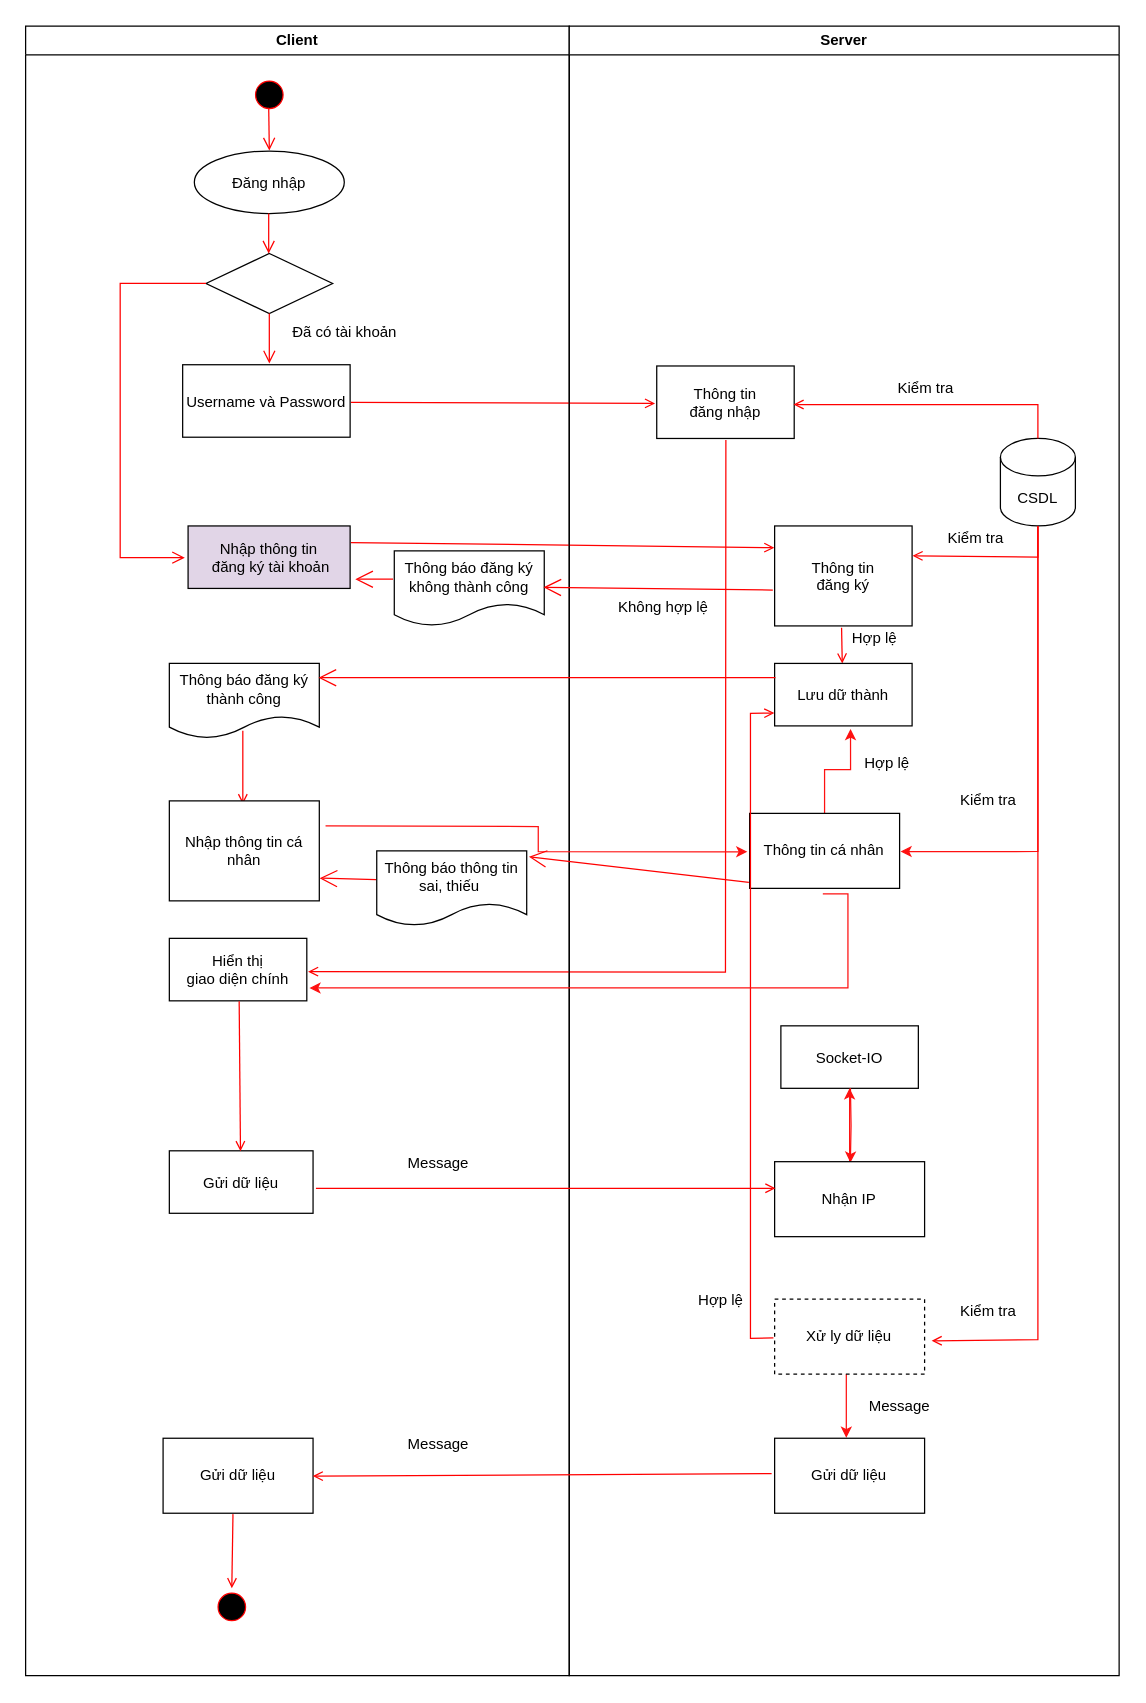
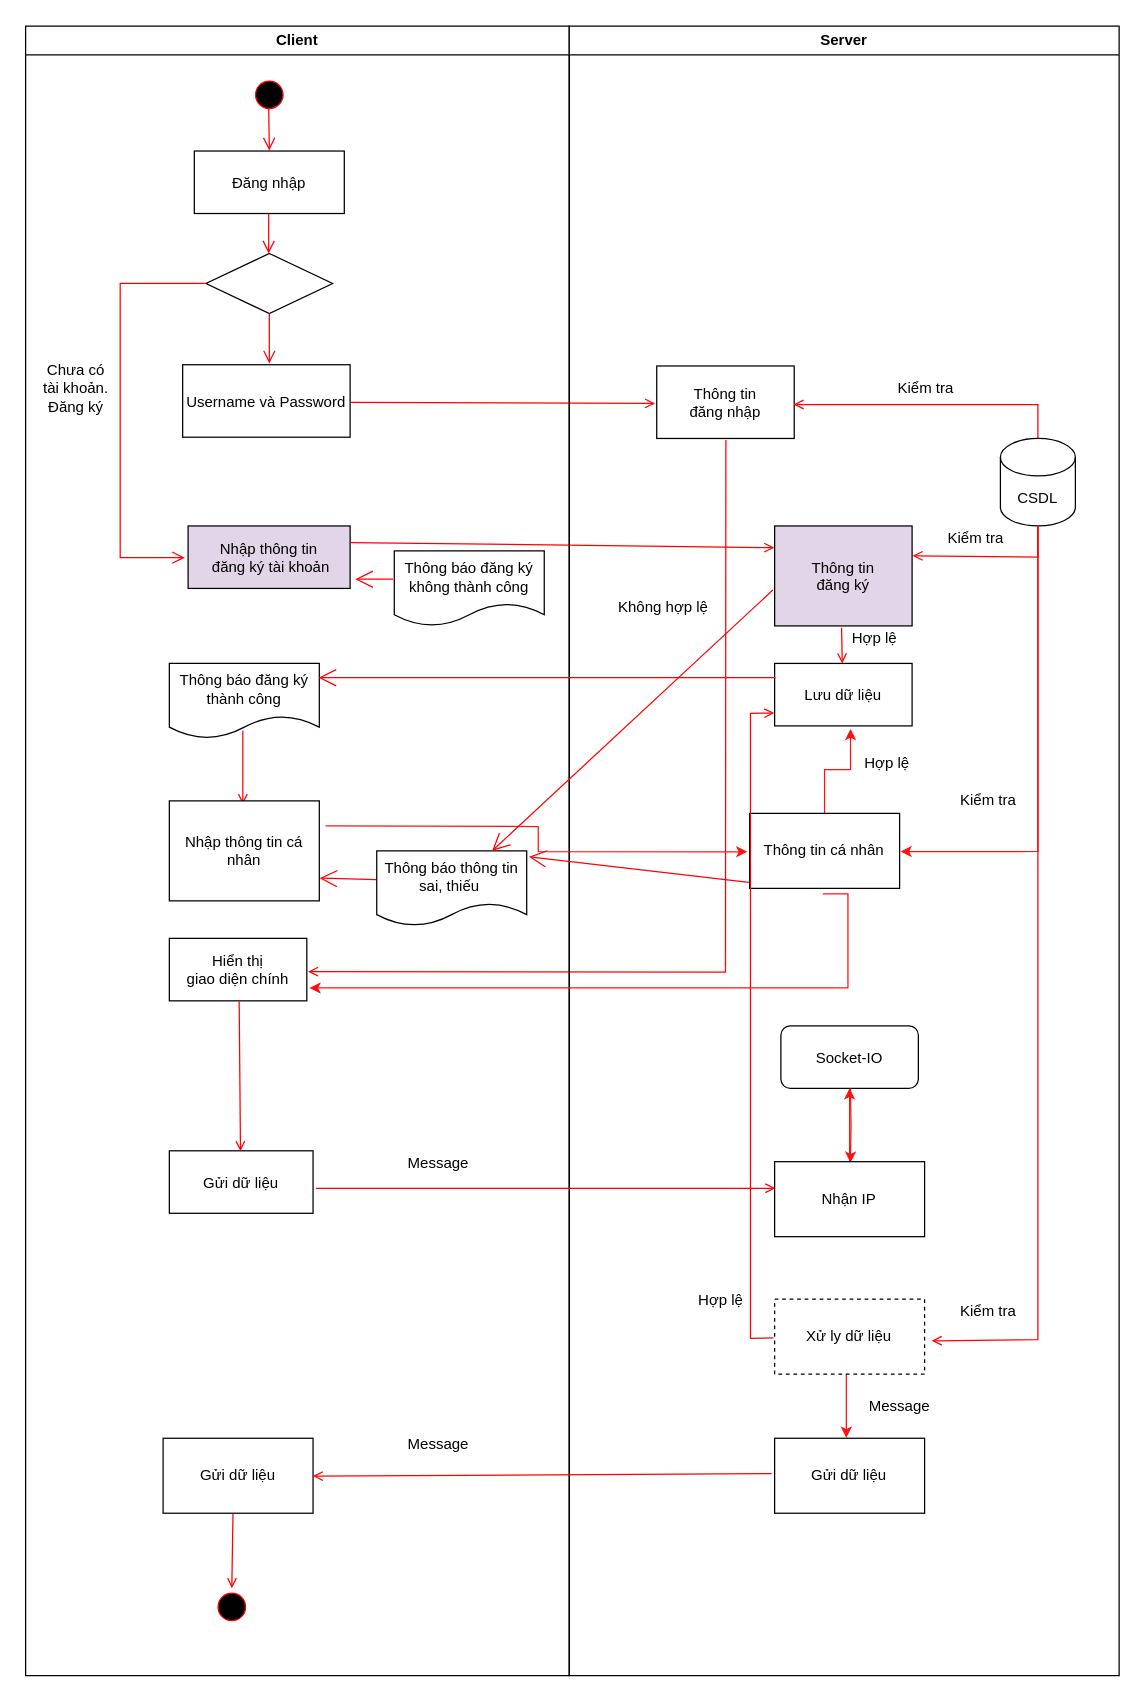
(269, 182) -> (269, 182)
(344, 332) -> none
none -> (76, 388)
(844, 576) -> (844, 576)
(660, 588) -> (673, 683)
(843, 695) -> (843, 695)
(850, 1057) -> (850, 1057)
